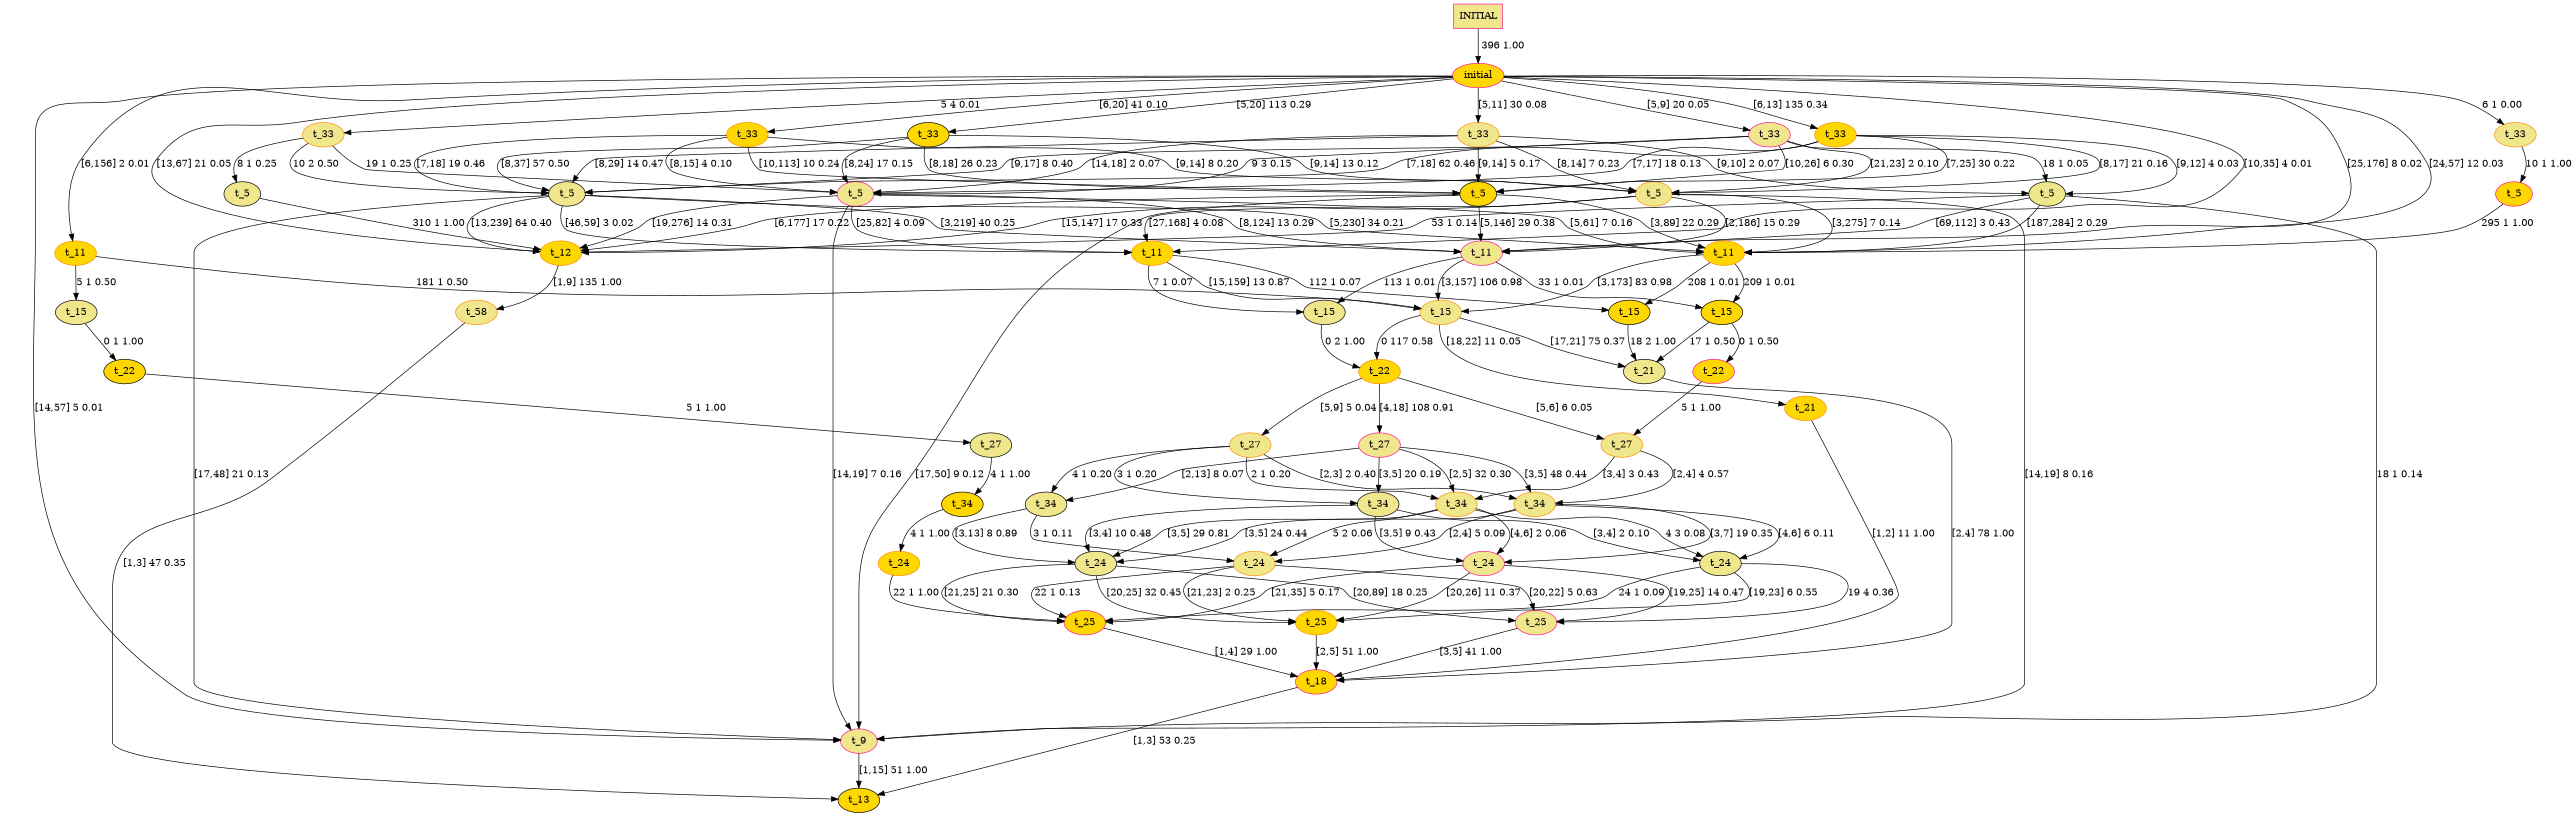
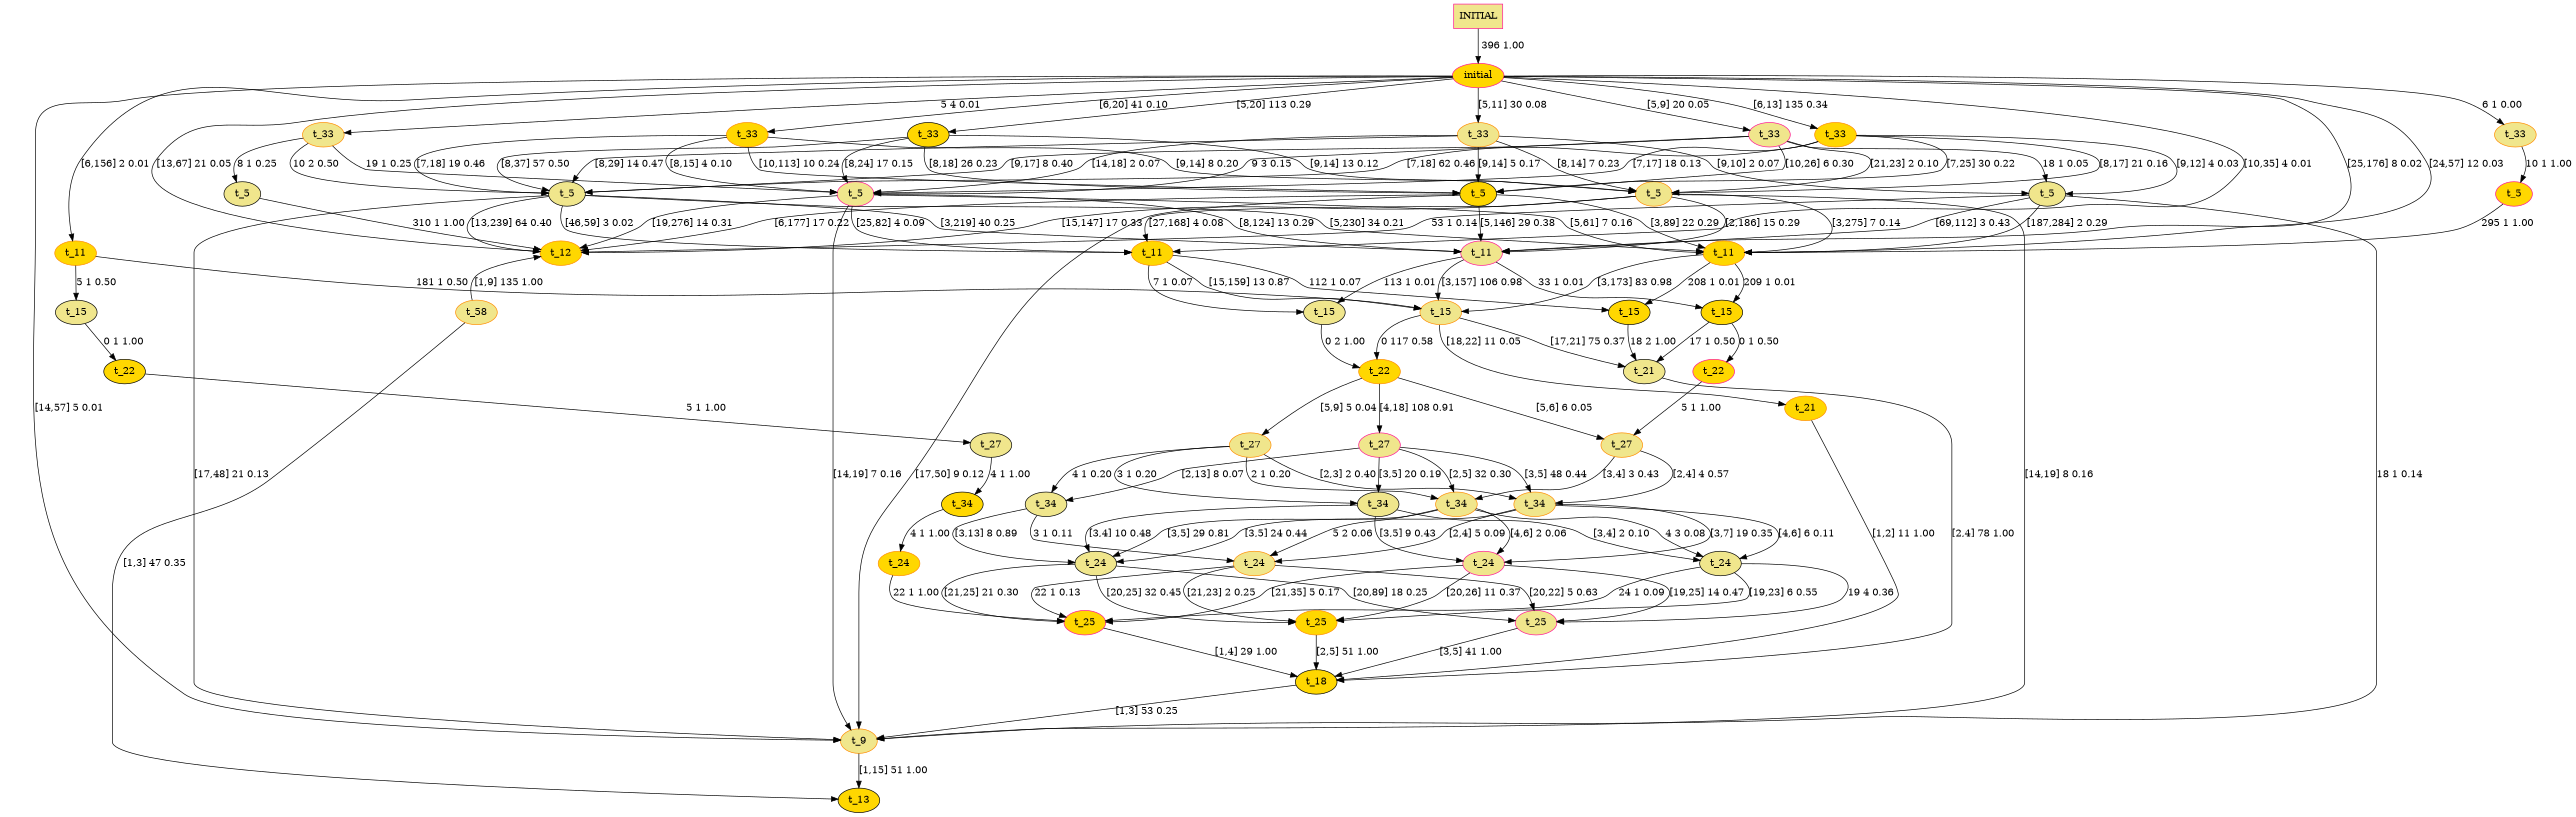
(533, 297) -> (492, 268)
(1316, 682) -> (1316, 682)
(1091, 740) -> (1090, 711)
(859, 741) -> (859, 741)
